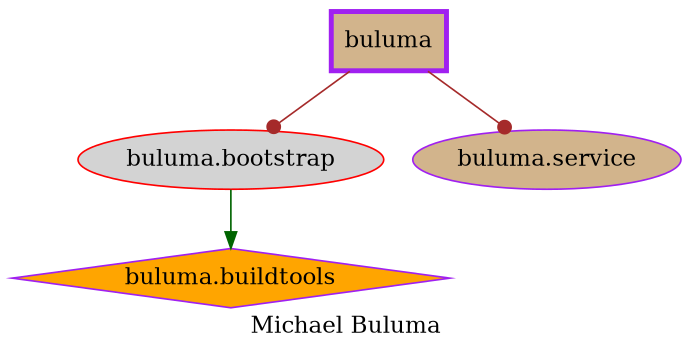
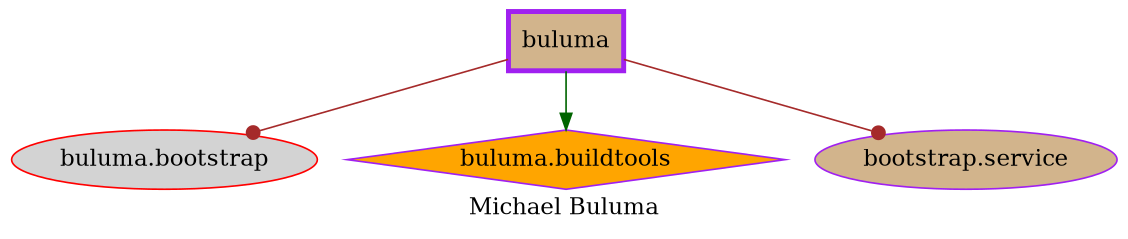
(547, 160) -> (966, 160)
(231, 211) -> (566, 92)
